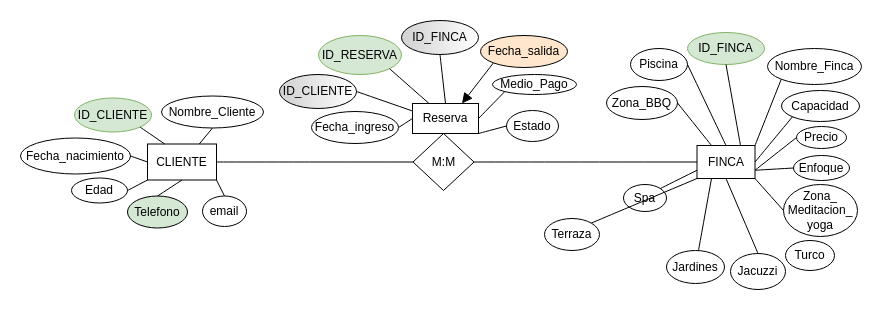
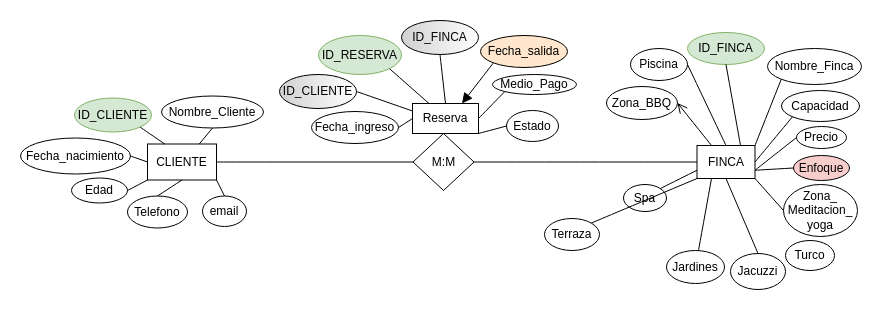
(680, 106) -> (680, 106)
(822, 168) -> (822, 168)
(158, 212) -> (158, 212)
